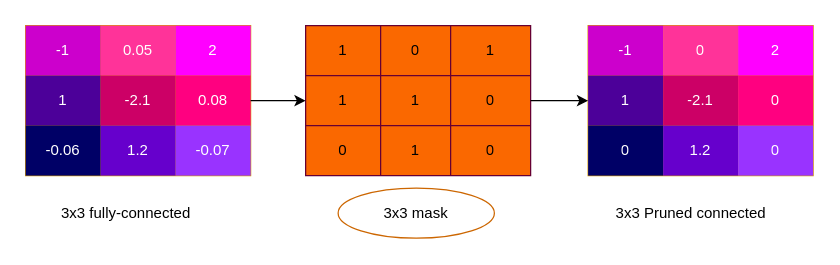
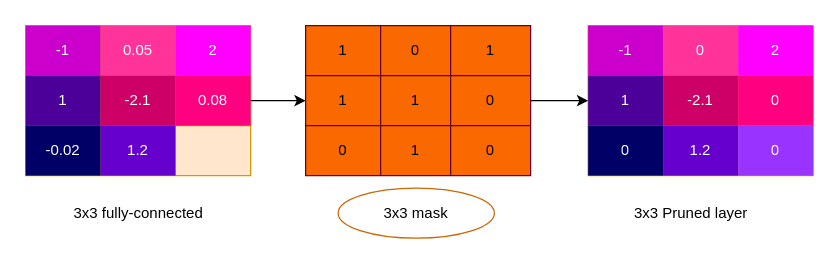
(63, 151) -> (63, 151)
(213, 151) -> none
(126, 213) -> (138, 213)
(691, 213) -> (691, 213)
